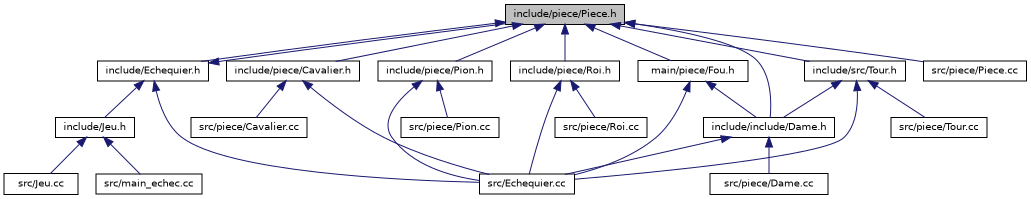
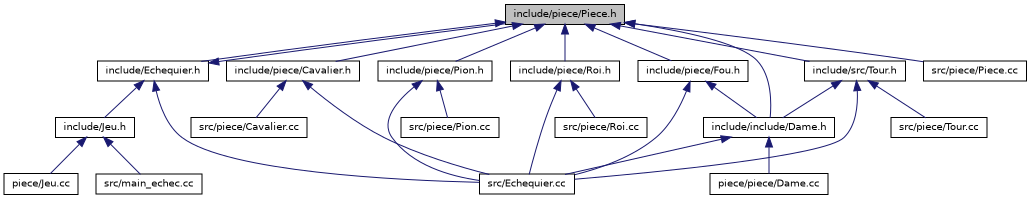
(693, 71) -> (693, 71)
(41, 184) -> (41, 184)
(769, 184) -> (769, 184)
